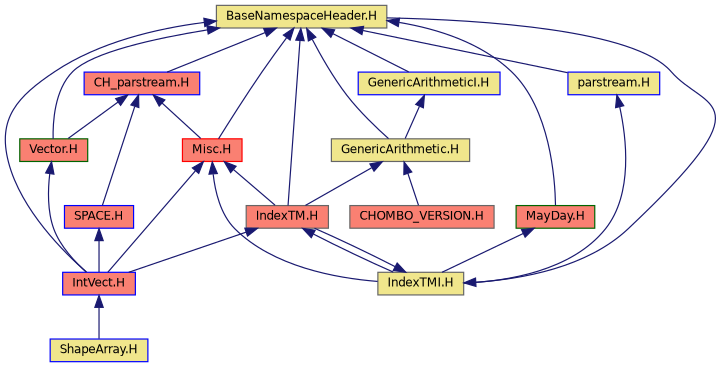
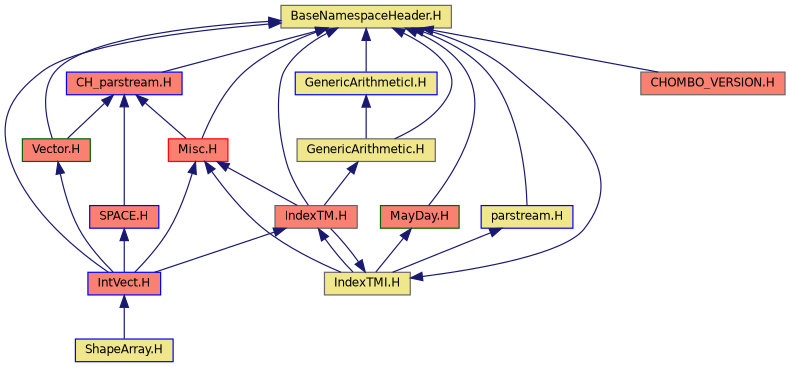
(413, 189) -> (546, 51)
